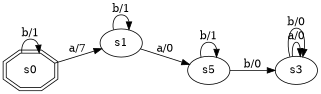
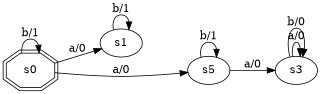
(77, 49) -> (77, 49)
(161, 55) -> (117, 76)
(253, 65) -> (253, 65)
